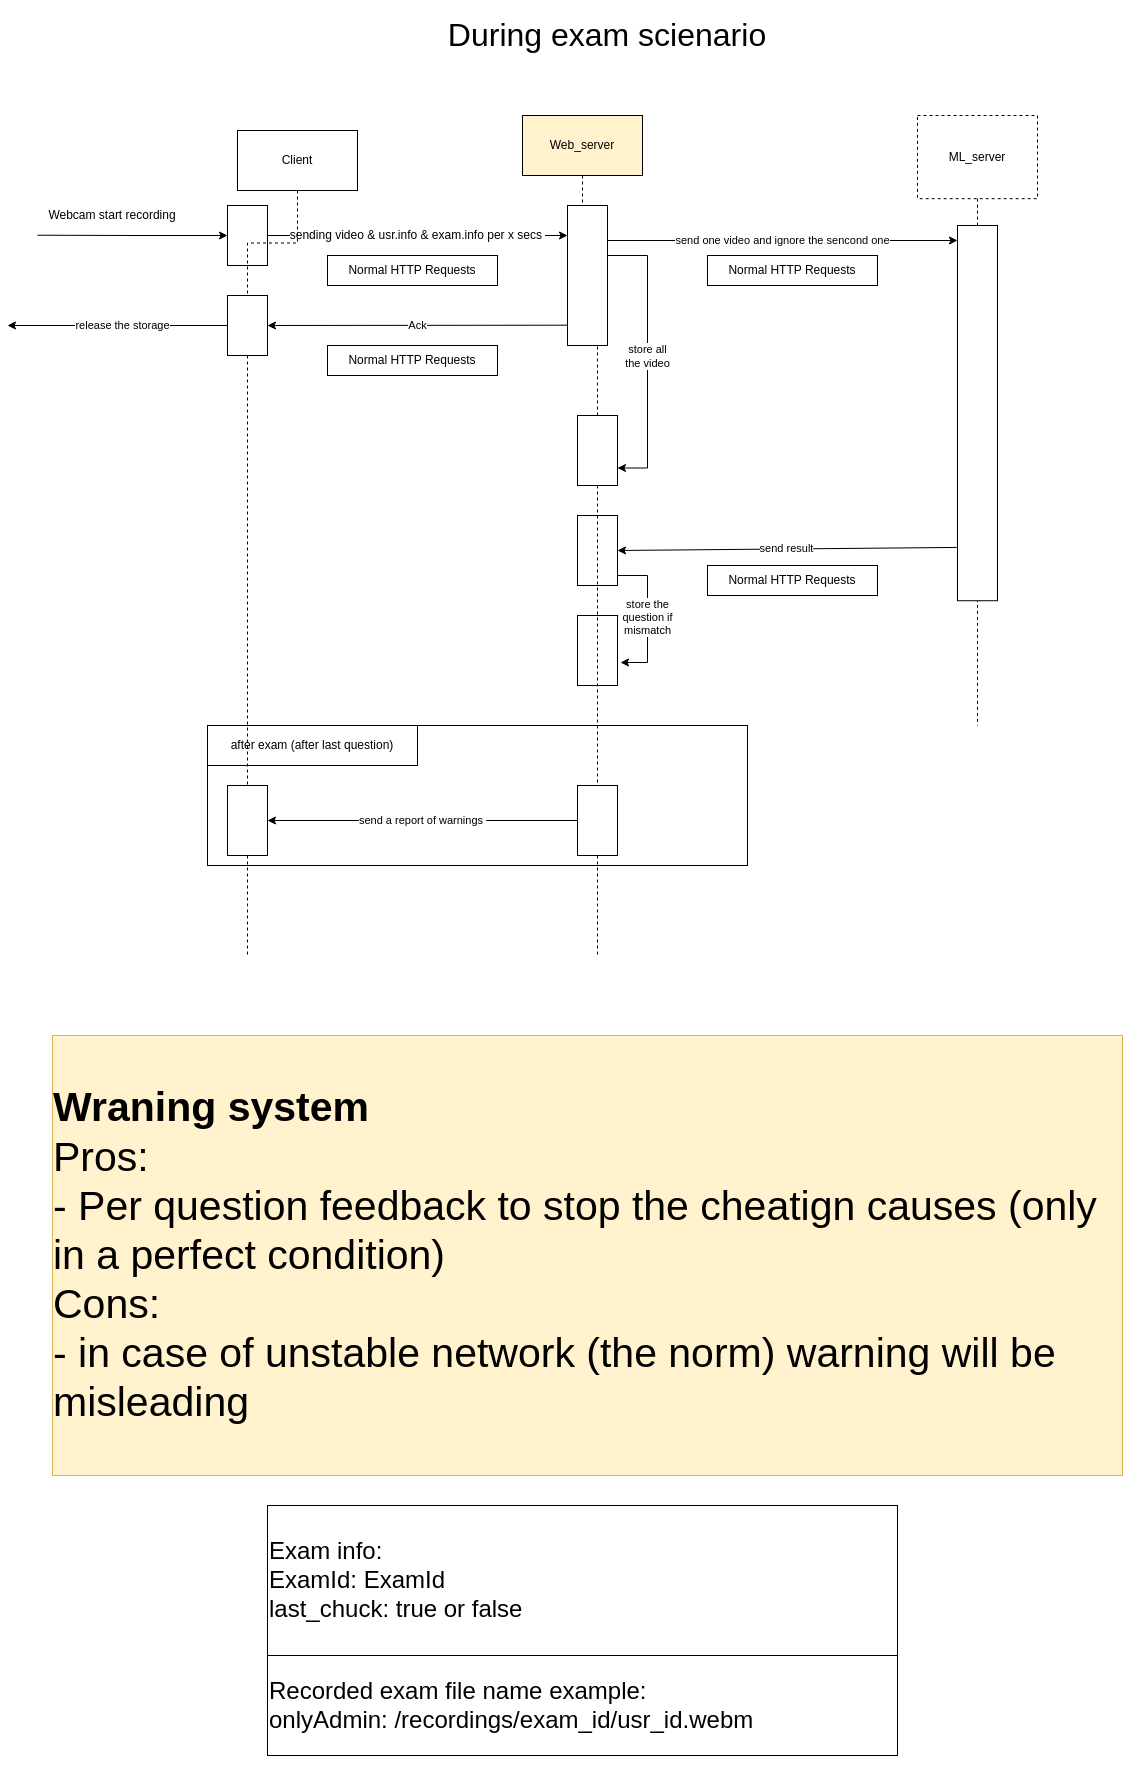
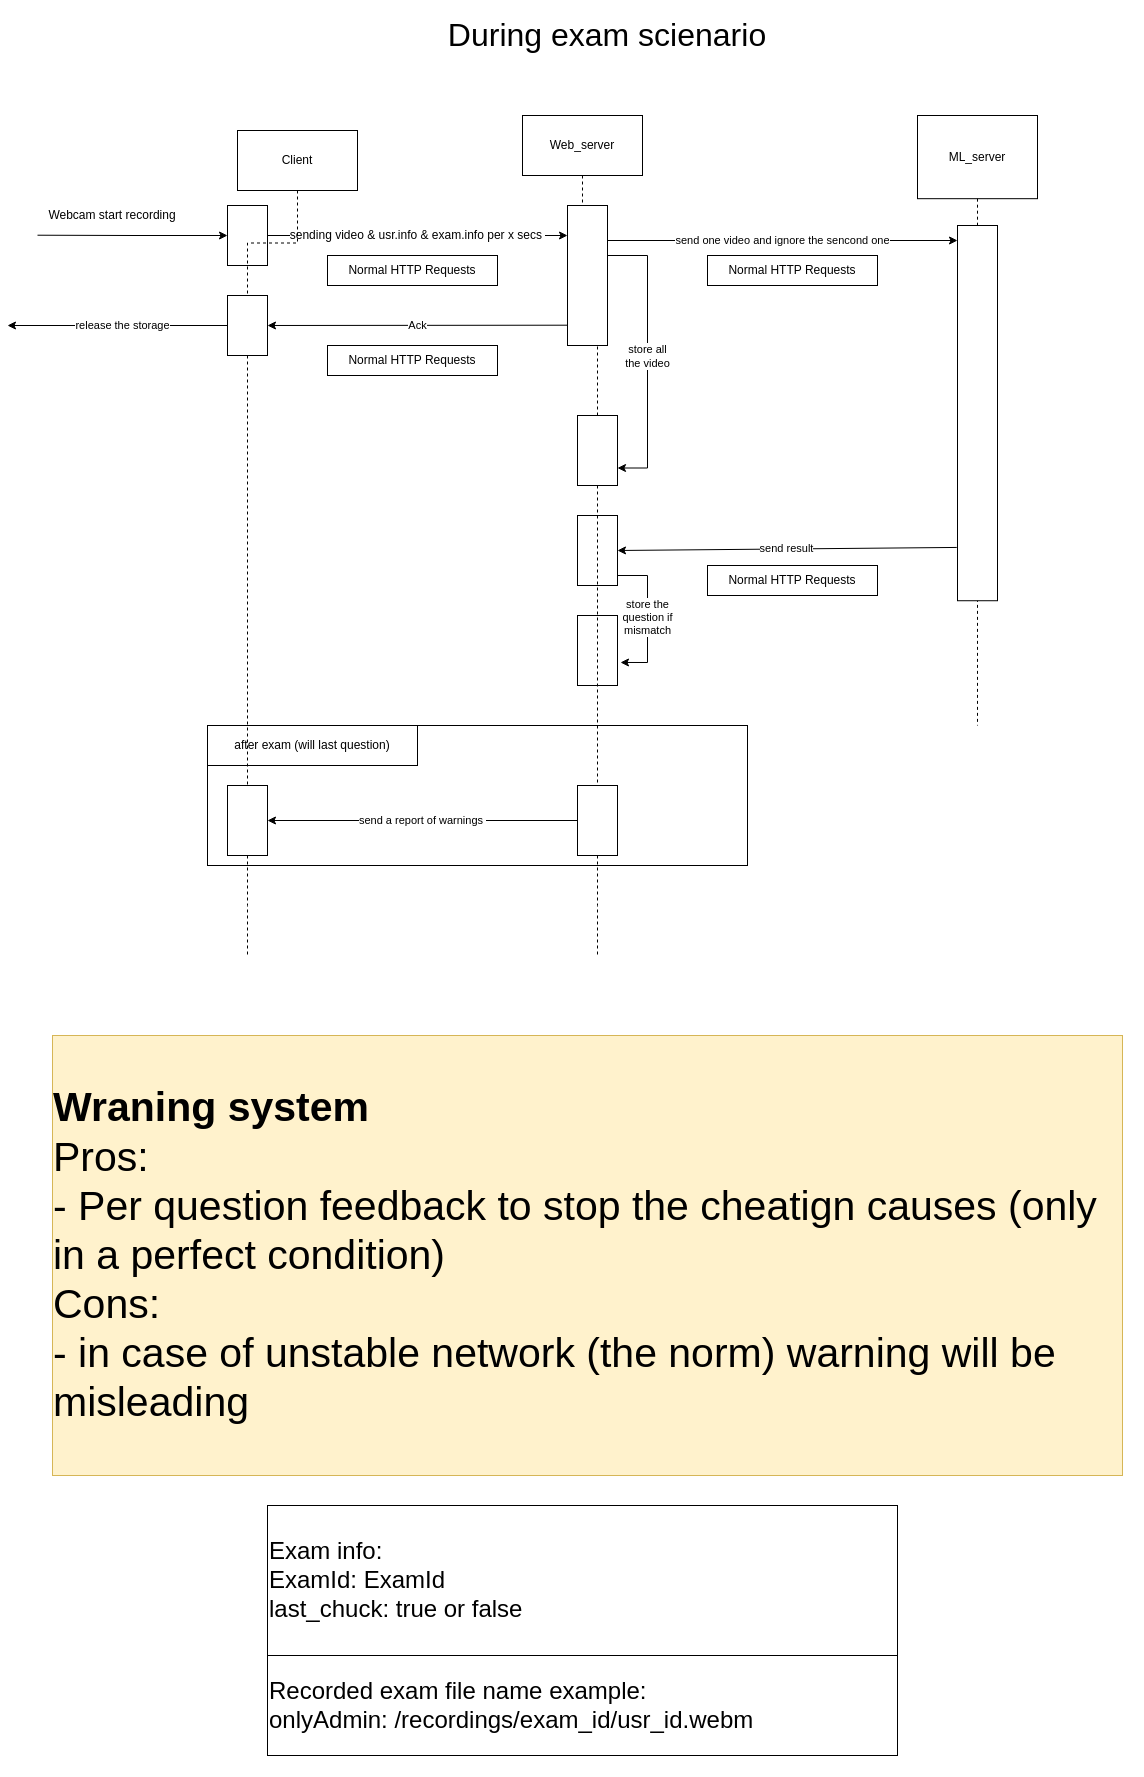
(583, 146) -> (583, 146)
(978, 157) -> (978, 157)
(313, 746) -> (313, 746)
